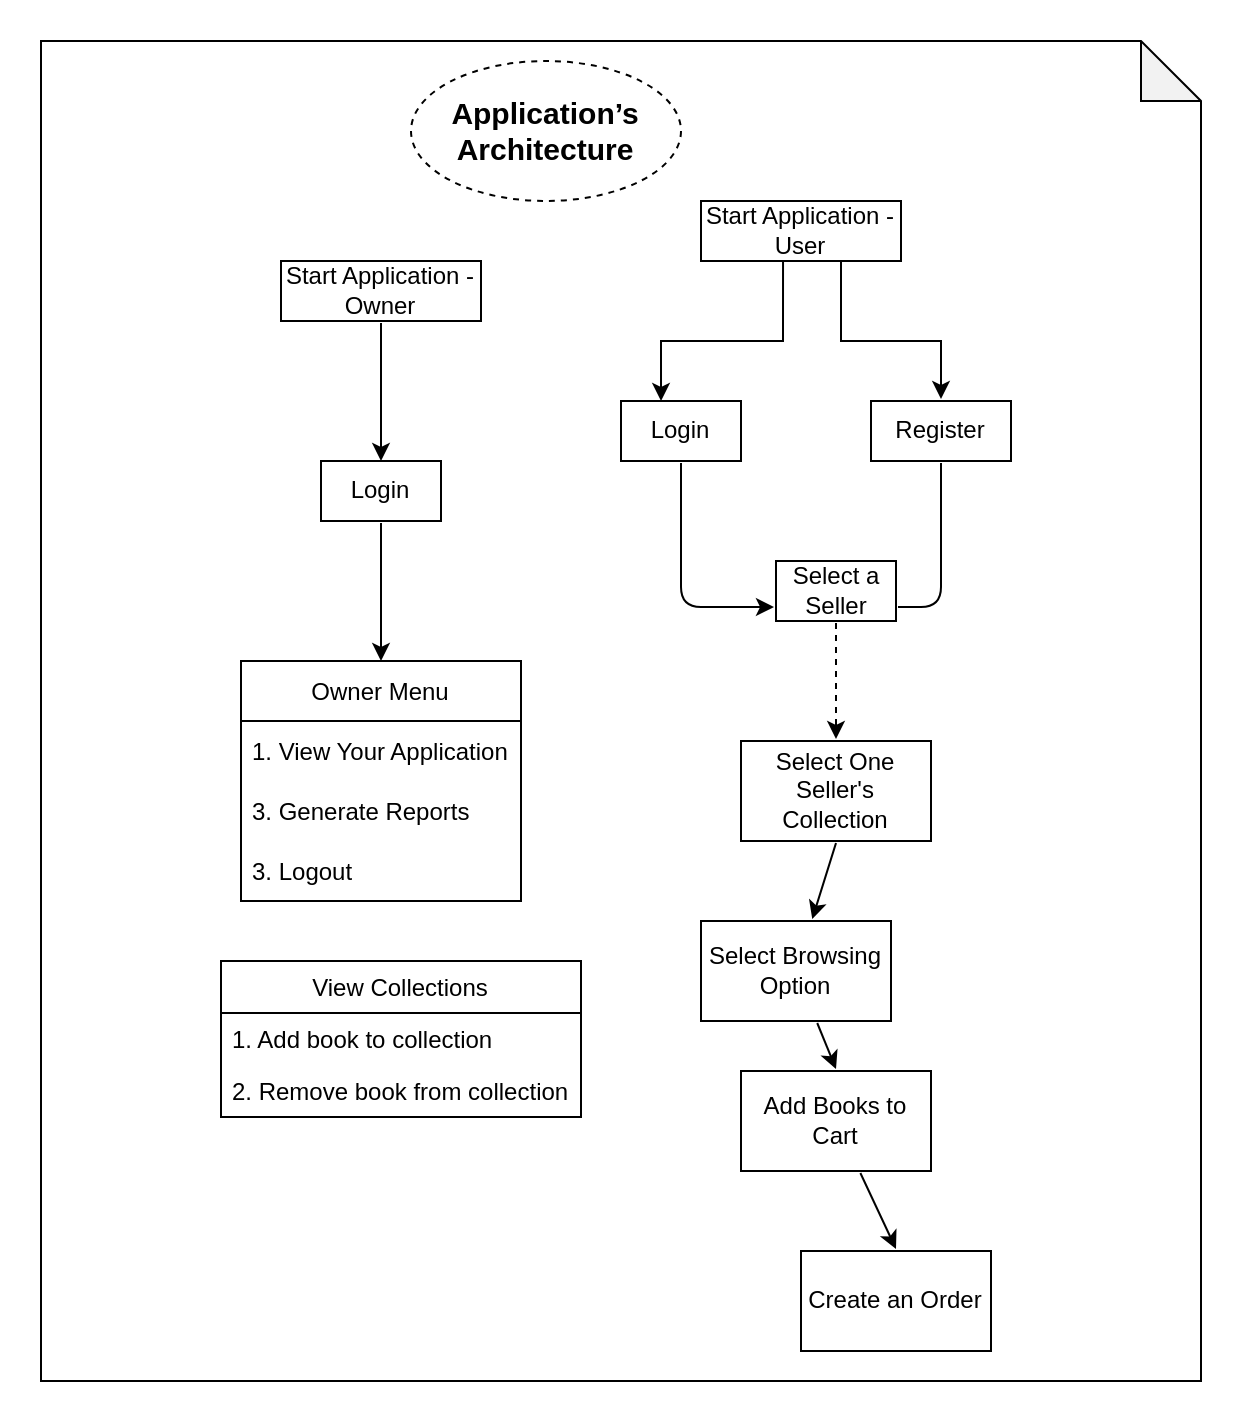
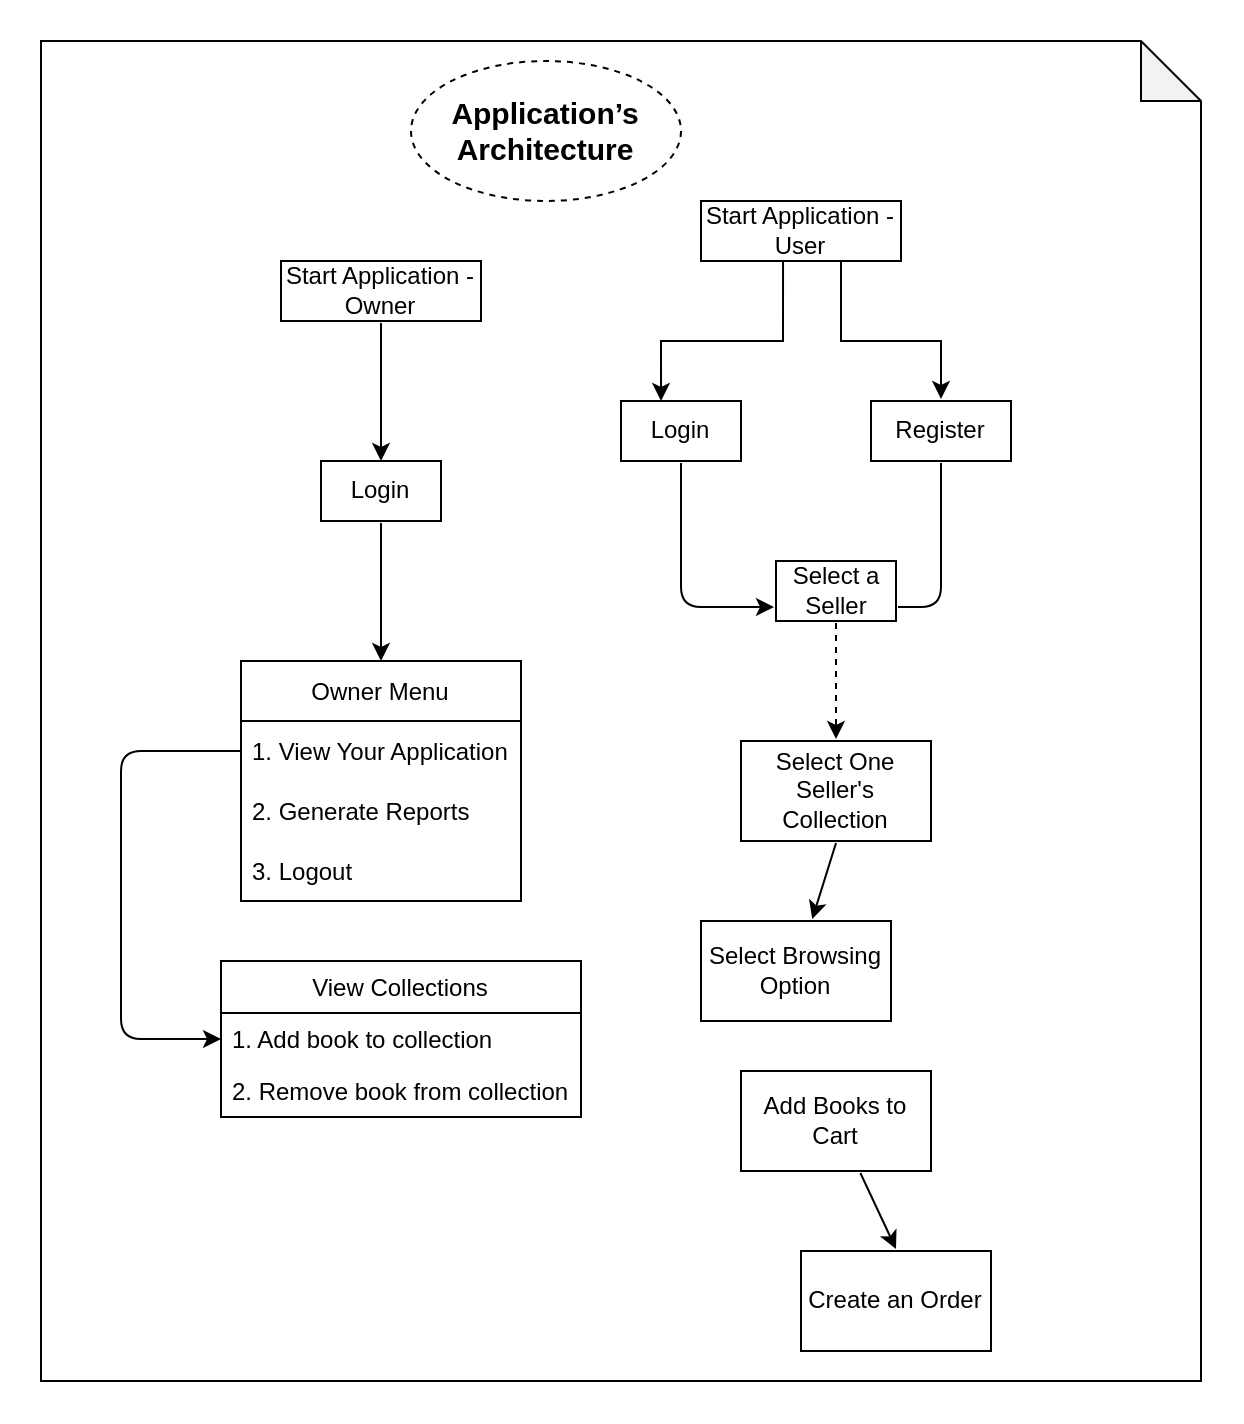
(370, 812) -> (370, 812)
none -> (121, 880)
(824, 1040) -> none
